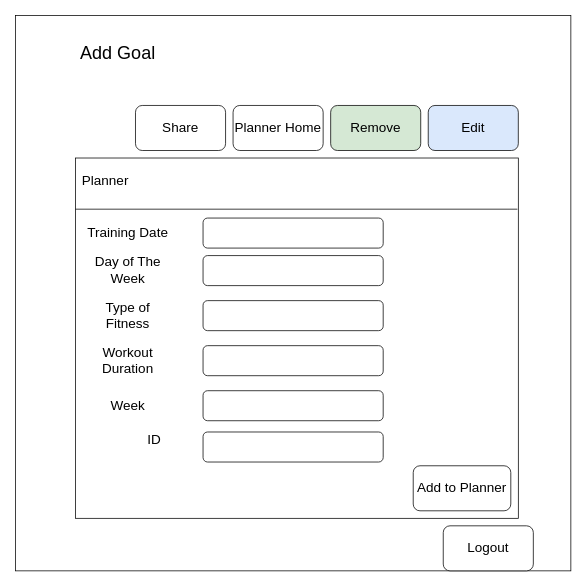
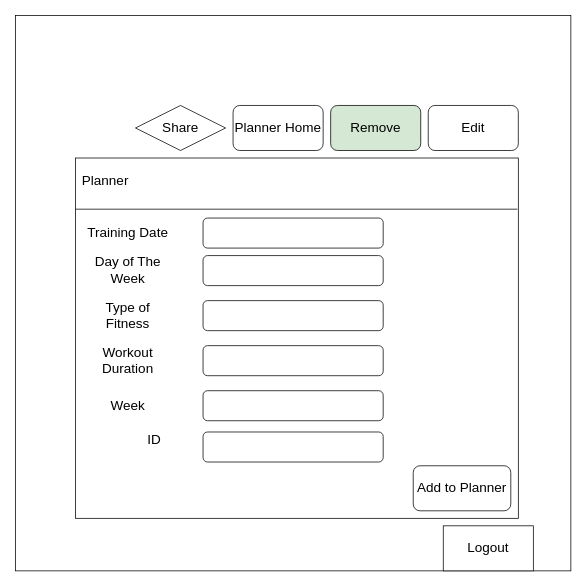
(120, 53) -> none
(180, 128) -> (180, 128)
(473, 128) -> (473, 128)
(488, 548) -> (488, 548)
